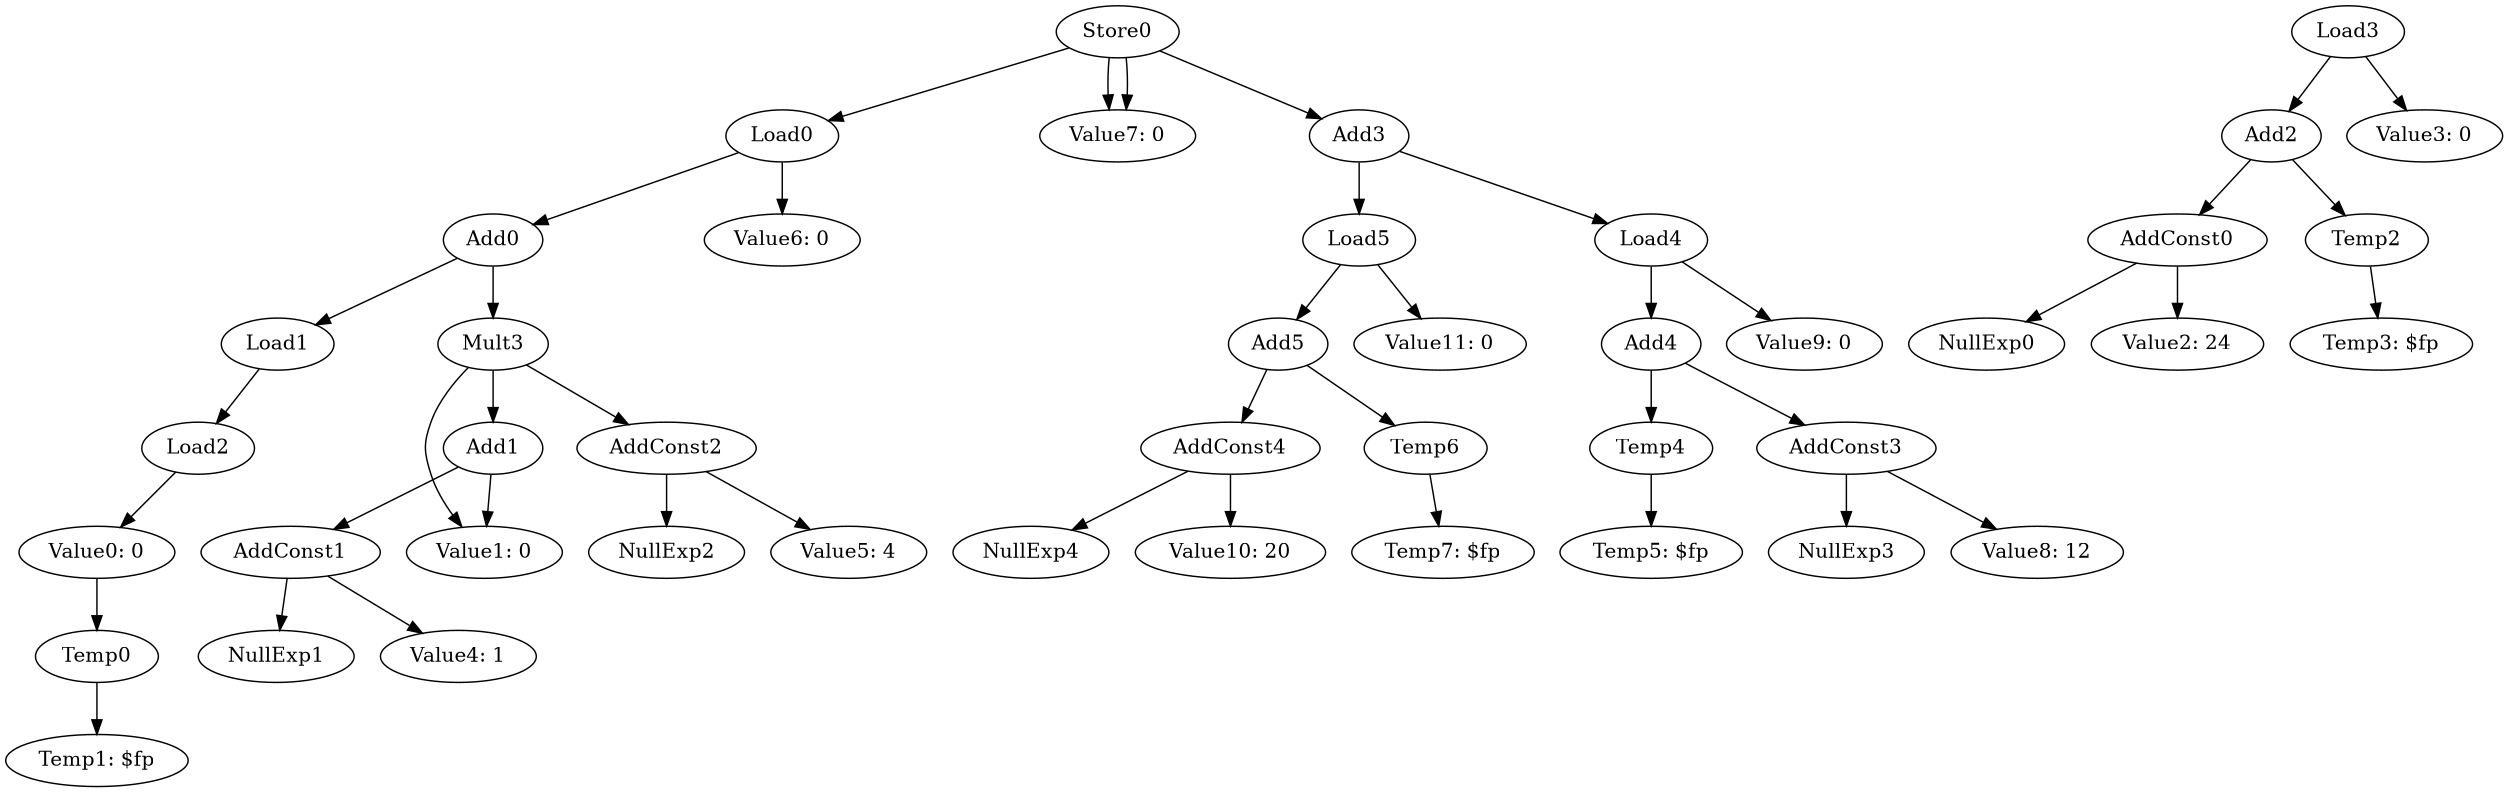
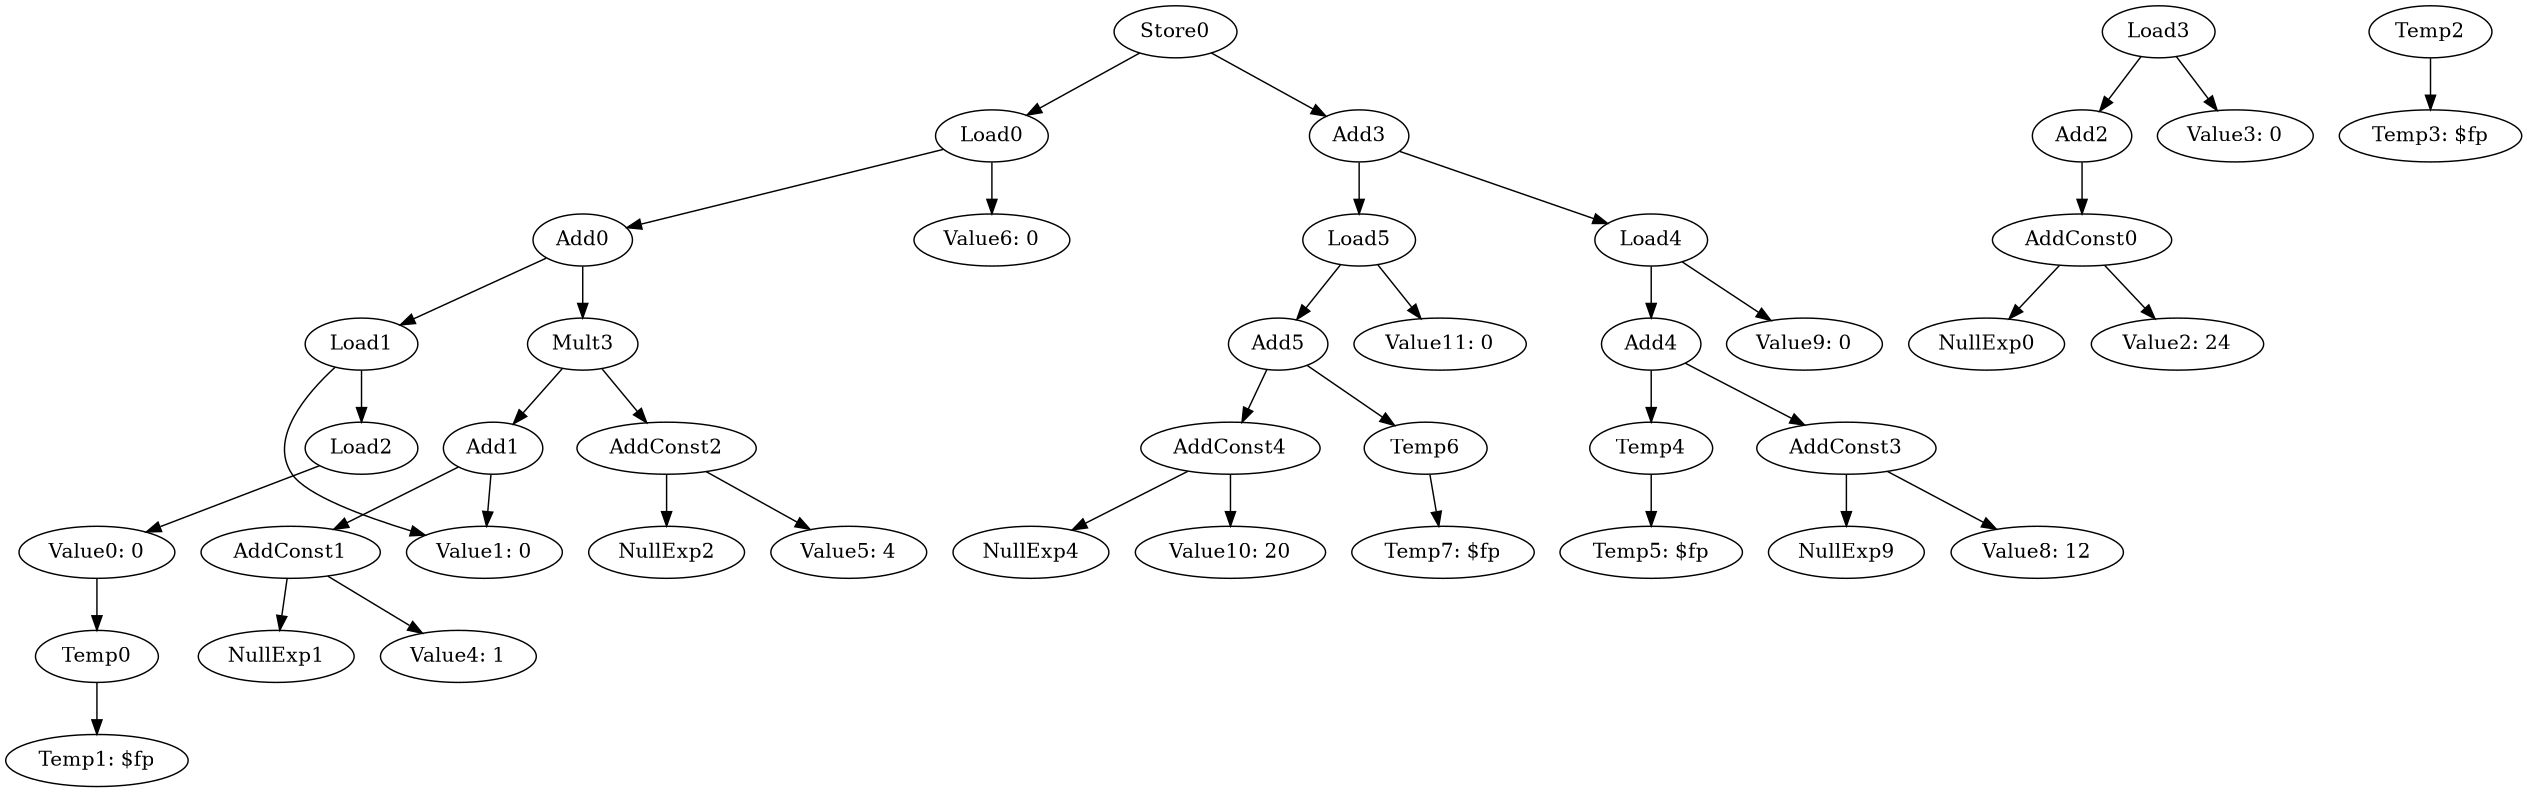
(1118, 136) -> none
(2314, 182) -> none
(426, 438) -> (288, 466)
(1846, 552) -> (1846, 552)
